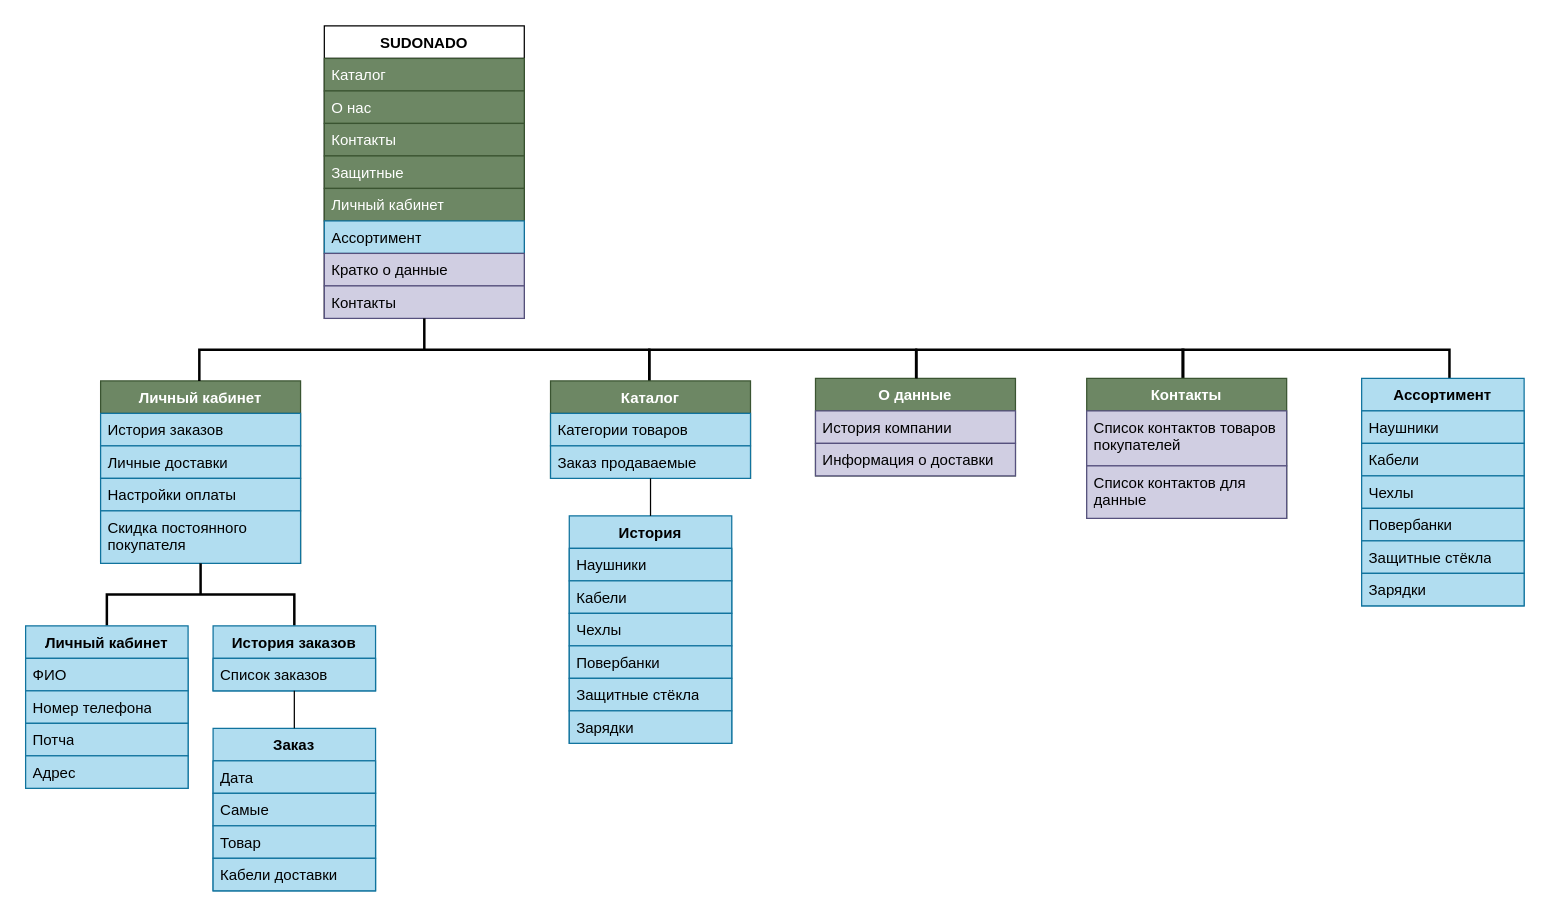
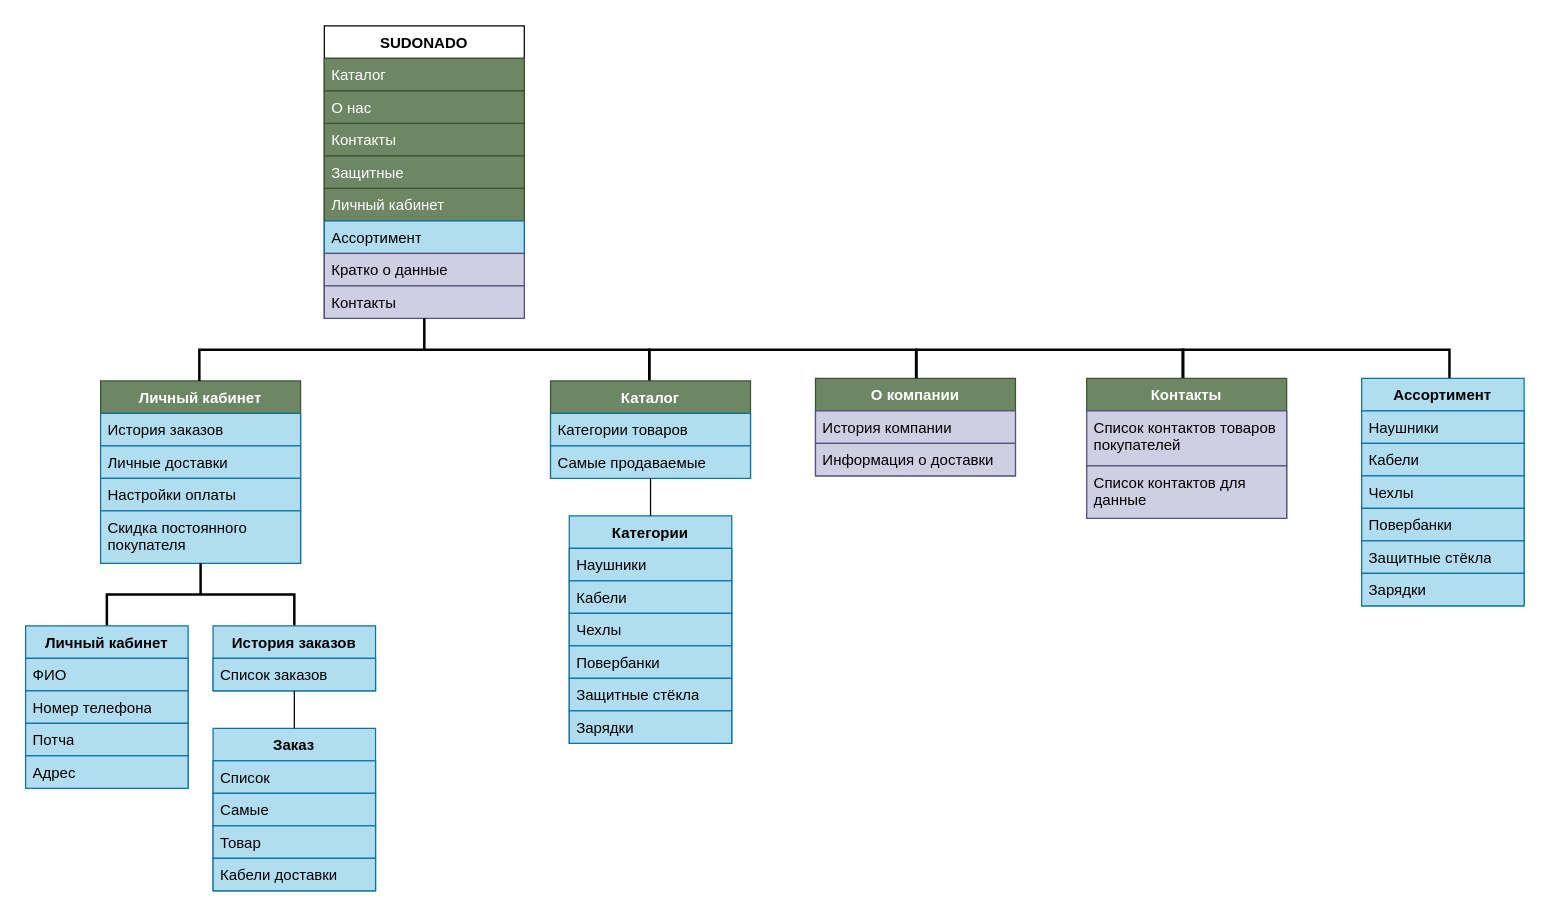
(916, 396) -> (916, 396)
(628, 463) -> (628, 463)
(651, 533) -> (651, 533)
(237, 778) -> (246, 778)
